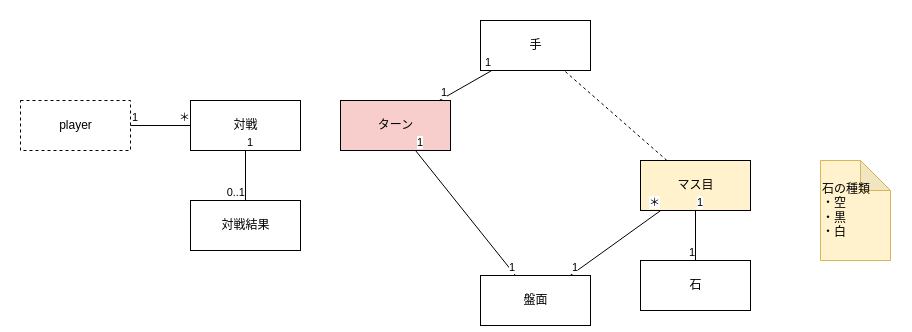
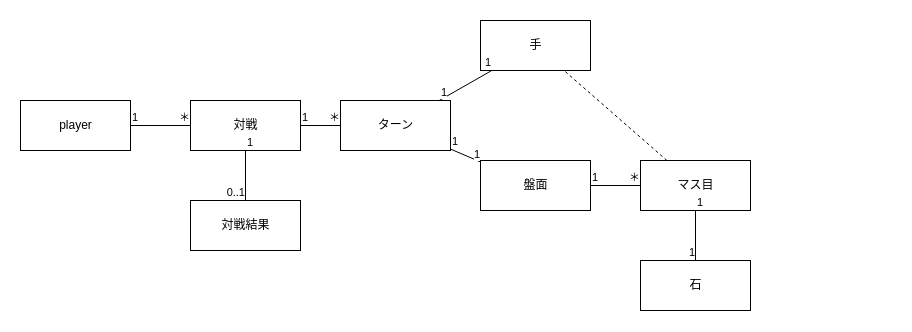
(76, 126) -> (76, 126)
none -> (321, 126)
(396, 126) -> (396, 126)
(696, 186) -> (696, 186)
(856, 211) -> none
(536, 301) -> (536, 186)
